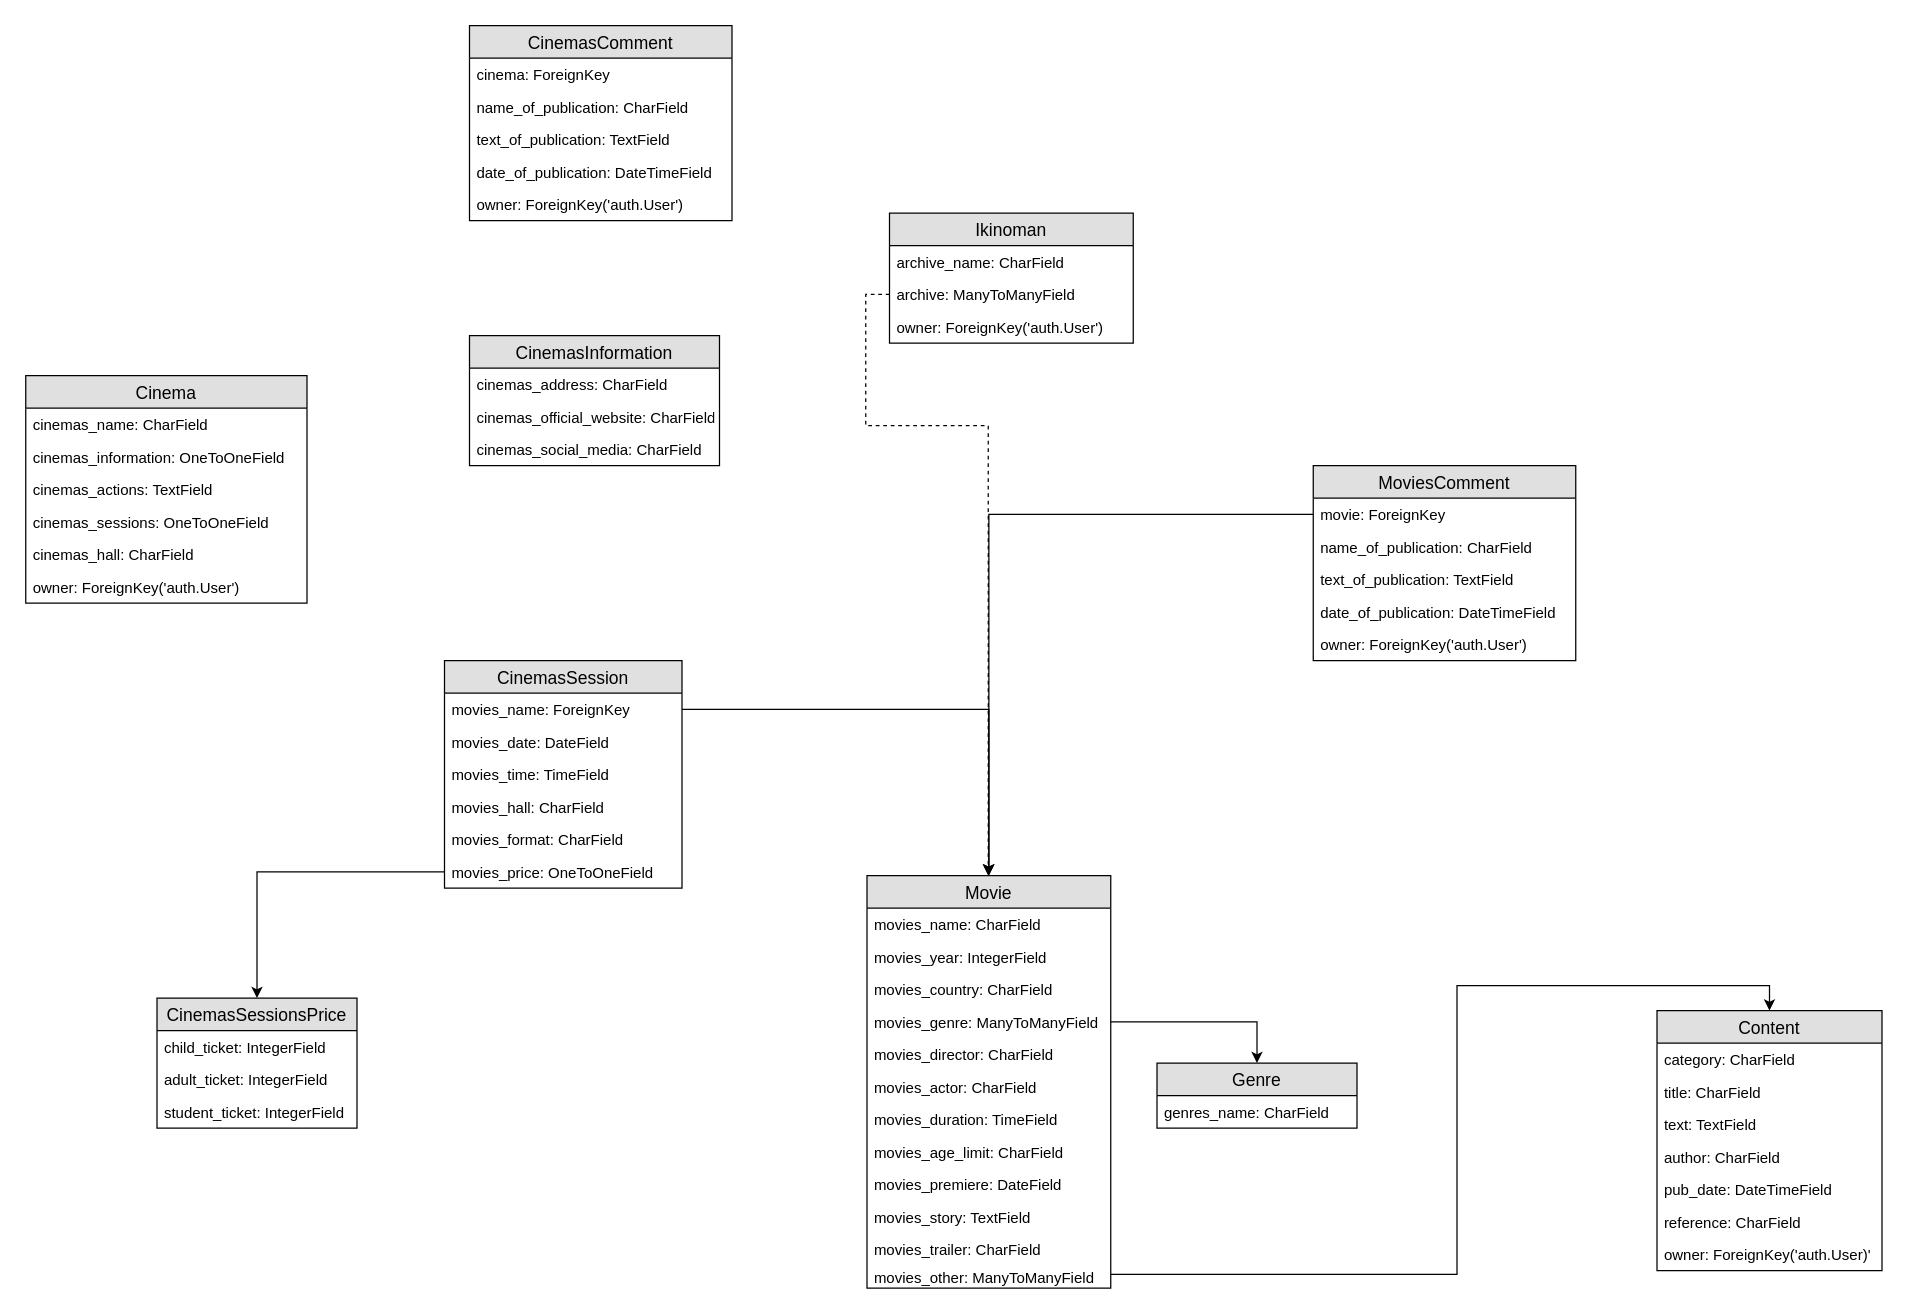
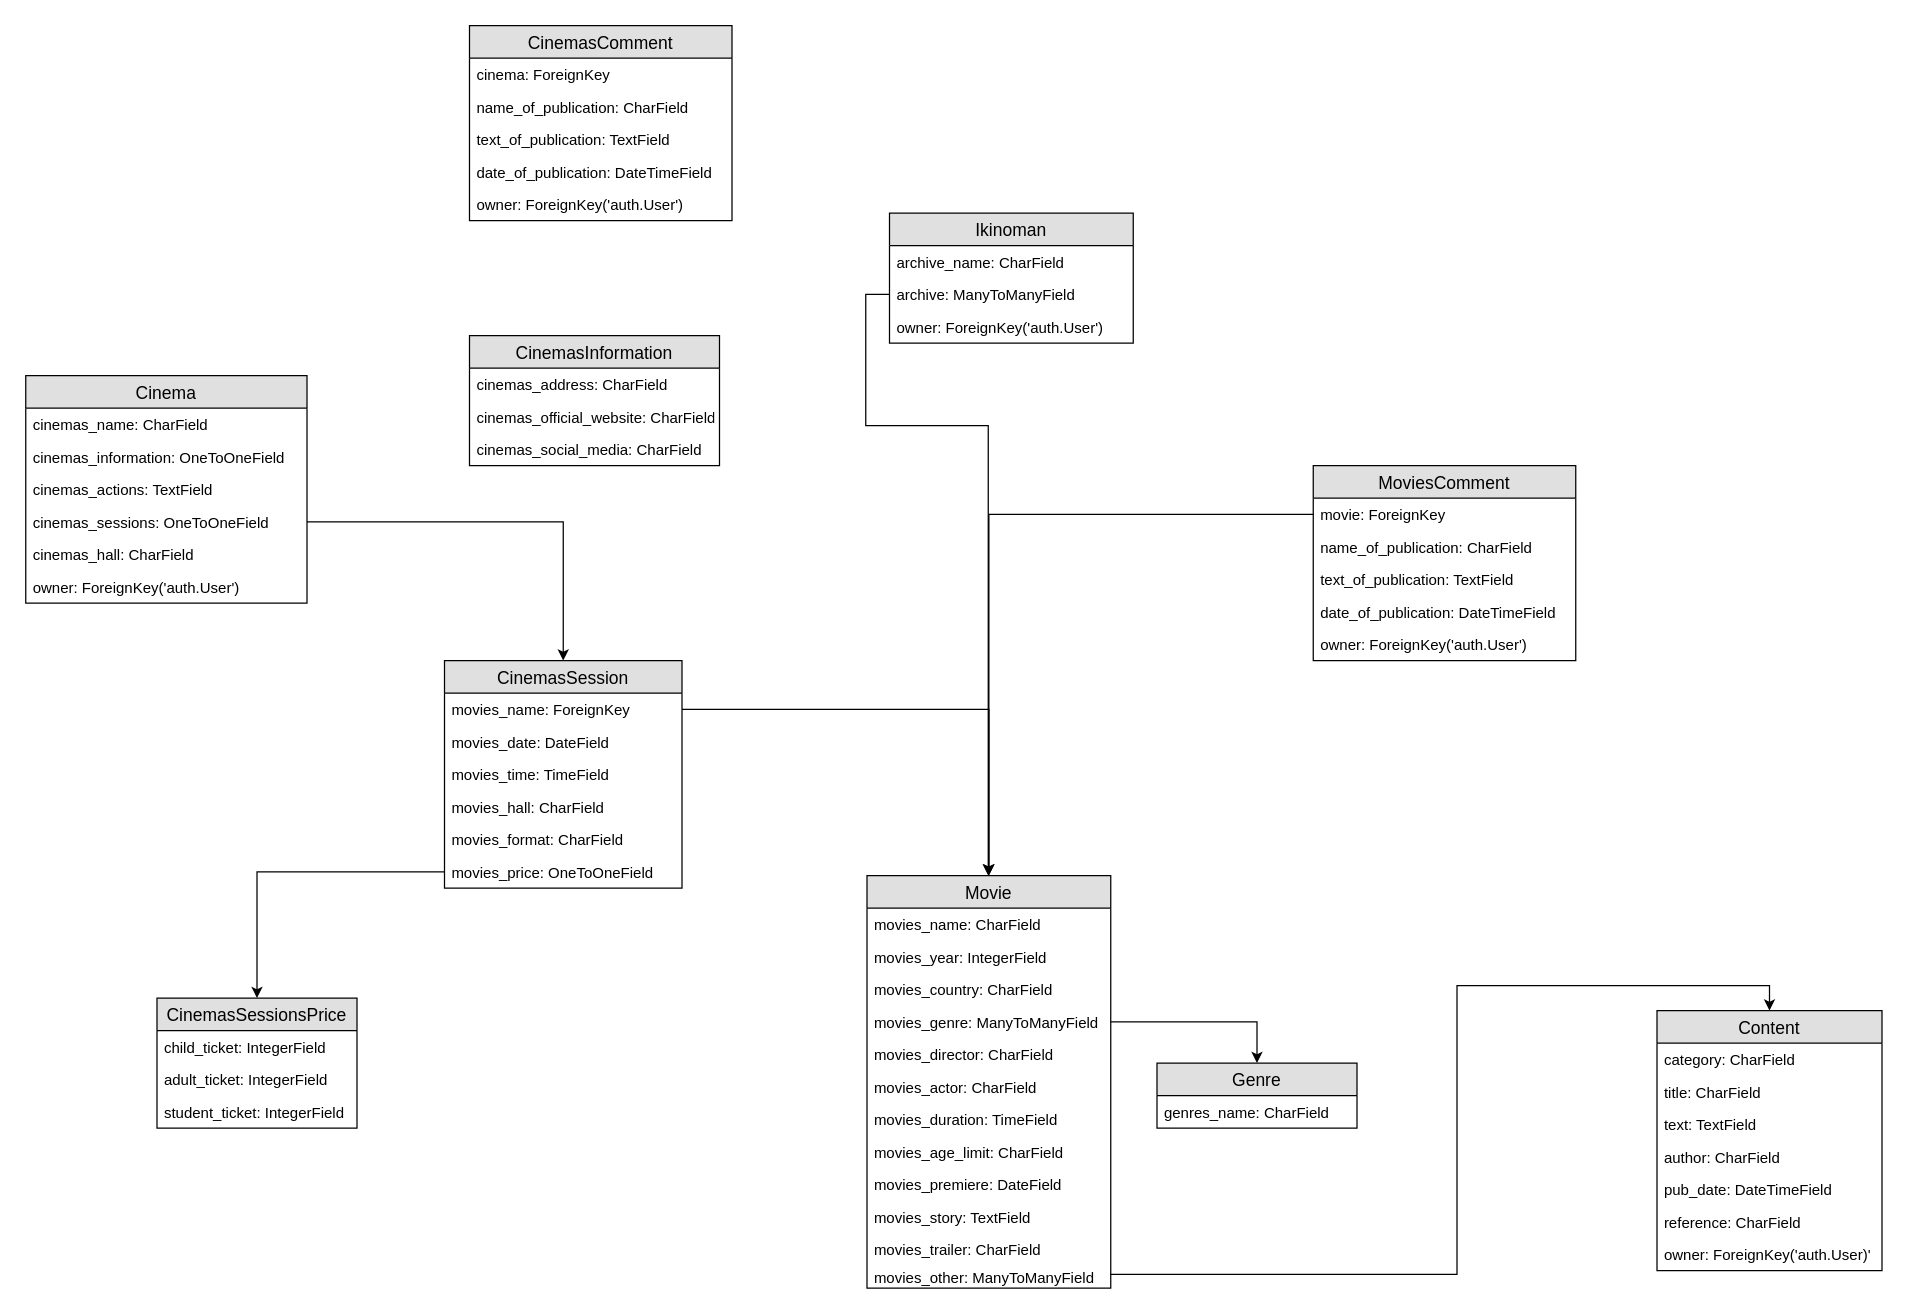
(893, 426) -> (893, 426)
none -> (500, 522)
